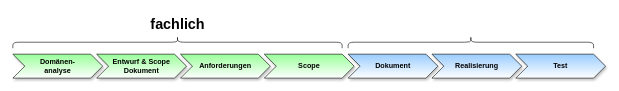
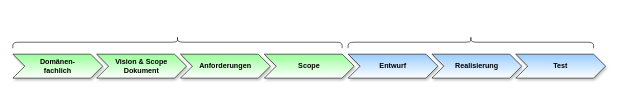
(177, 24) -> none
(57, 66) -> (57, 66)
(141, 66) -> (141, 66)
(393, 66) -> (393, 66)
